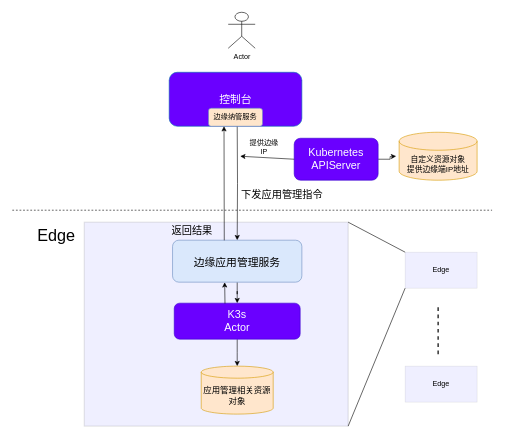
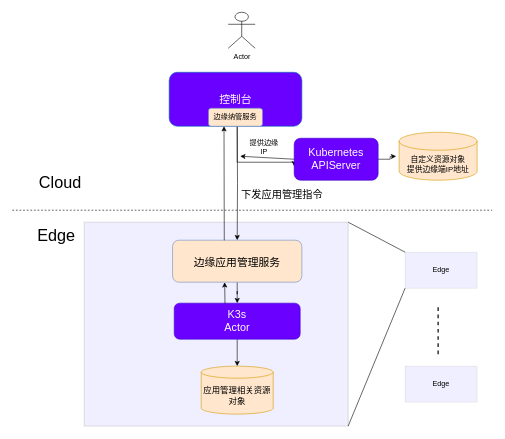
none -> (267, 162)
none -> (60, 183)
(192, 231) -> none
(237, 261) -> (237, 261)
